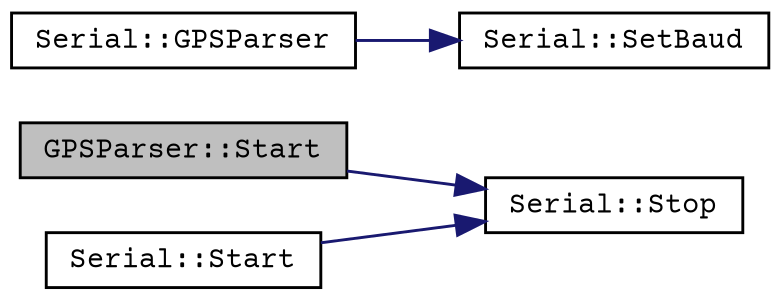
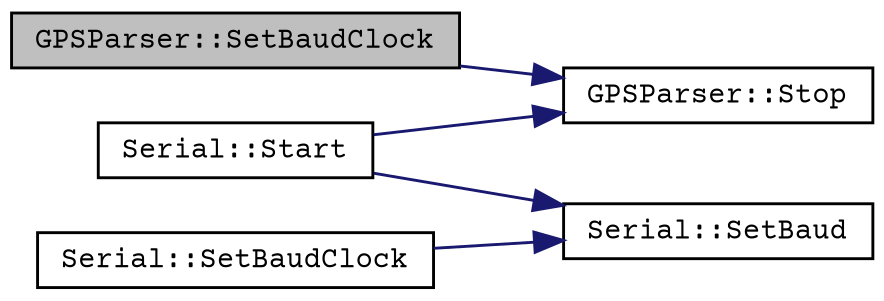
(184, 40) -> (236, 260)
(184, 150) -> (236, 40)
none -> (454, 187)
(614, 205) -> (718, 95)
